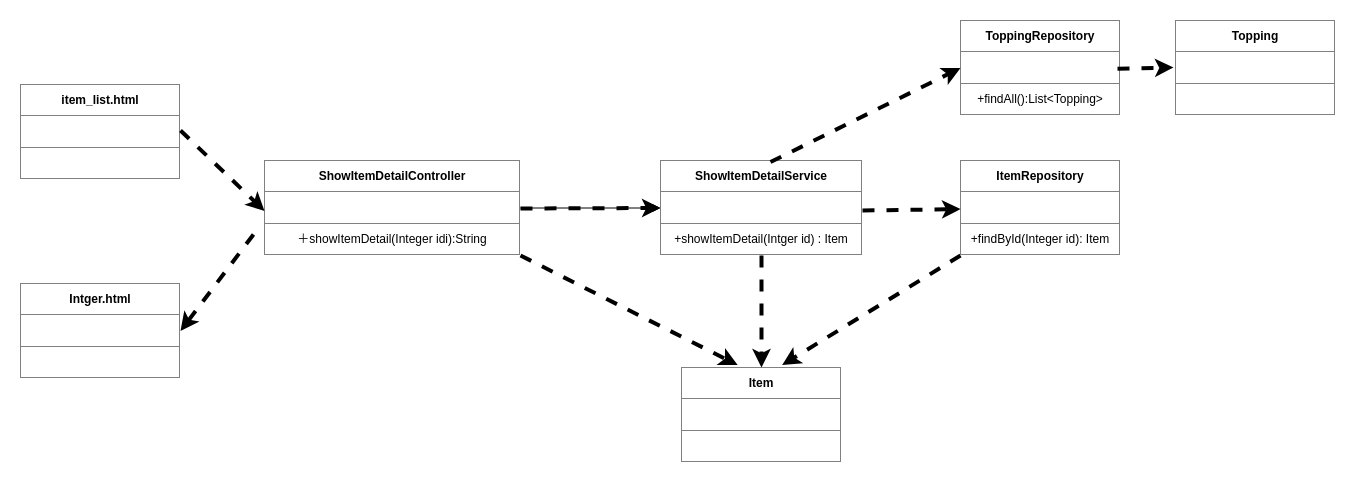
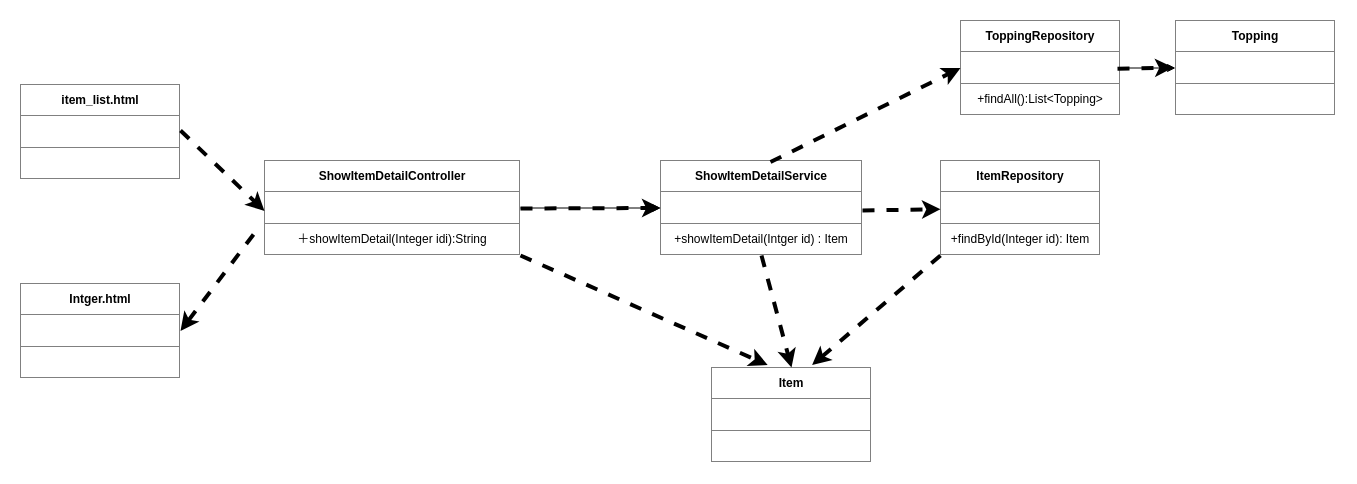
none -> (1167, 68)
(1041, 208) -> (1021, 208)
(762, 415) -> (792, 415)
